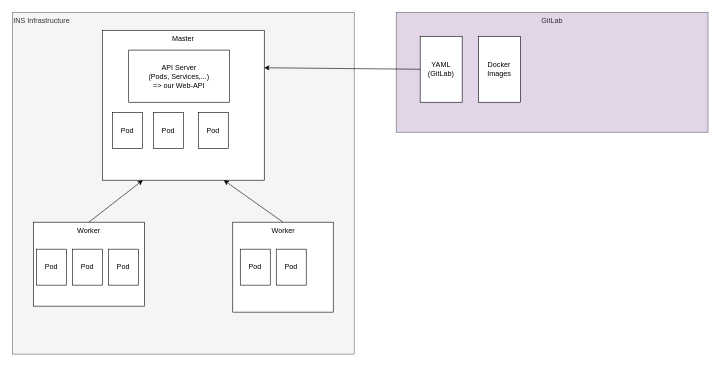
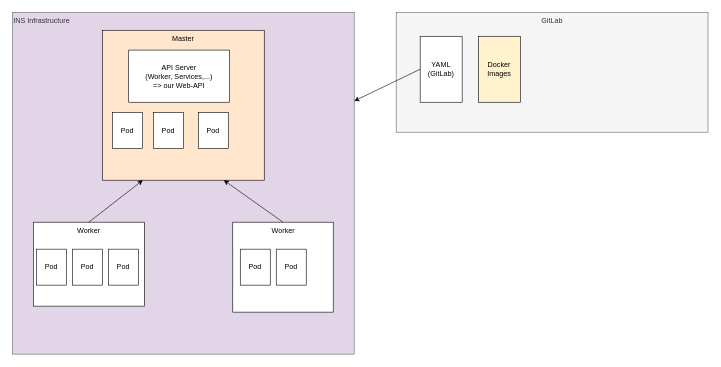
(348, 69) -> (380, 89)
(500, 69) -> (500, 69)
(552, 72) -> (552, 72)
(179, 77) -> (179, 77)
(183, 105) -> (183, 105)
(183, 183) -> (183, 183)
